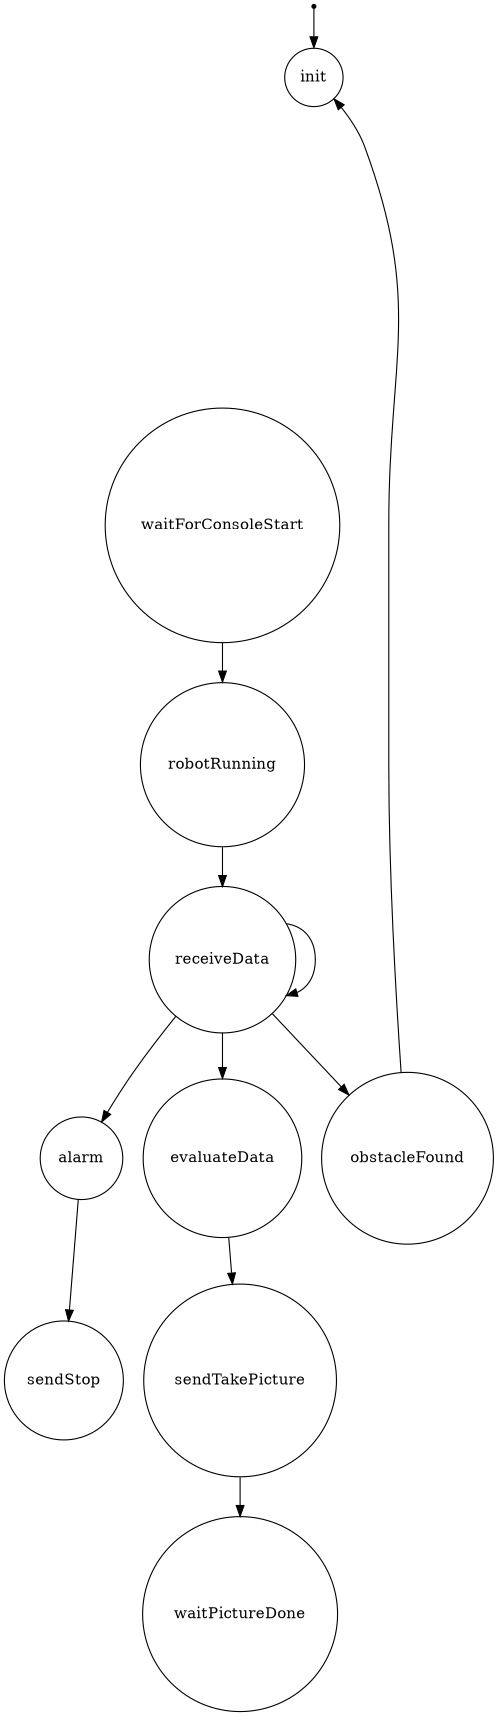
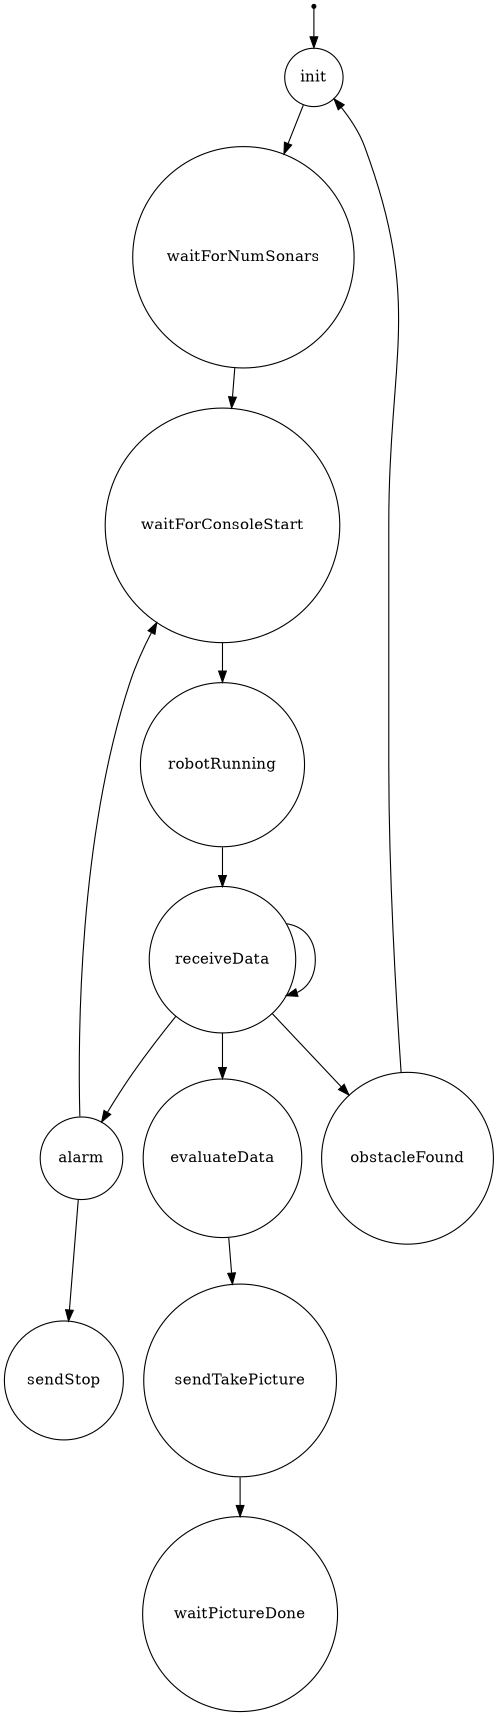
none -> (243, 257)
none -> (91, 870)
